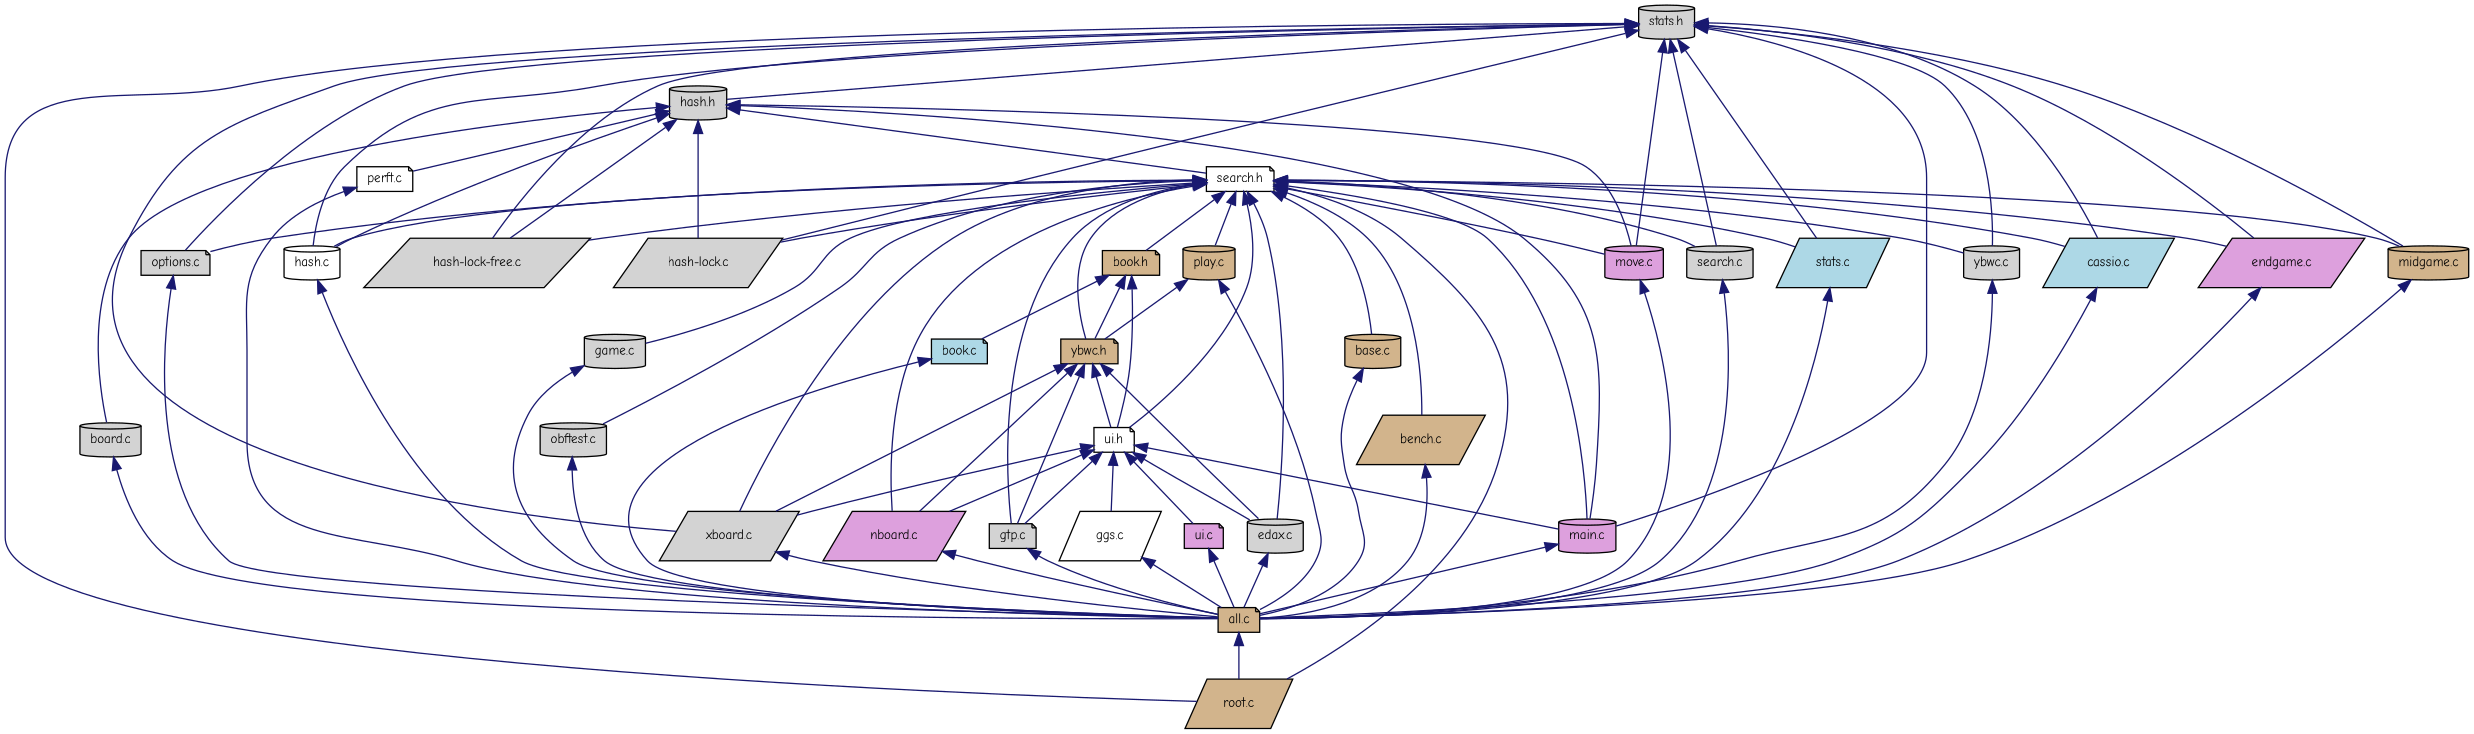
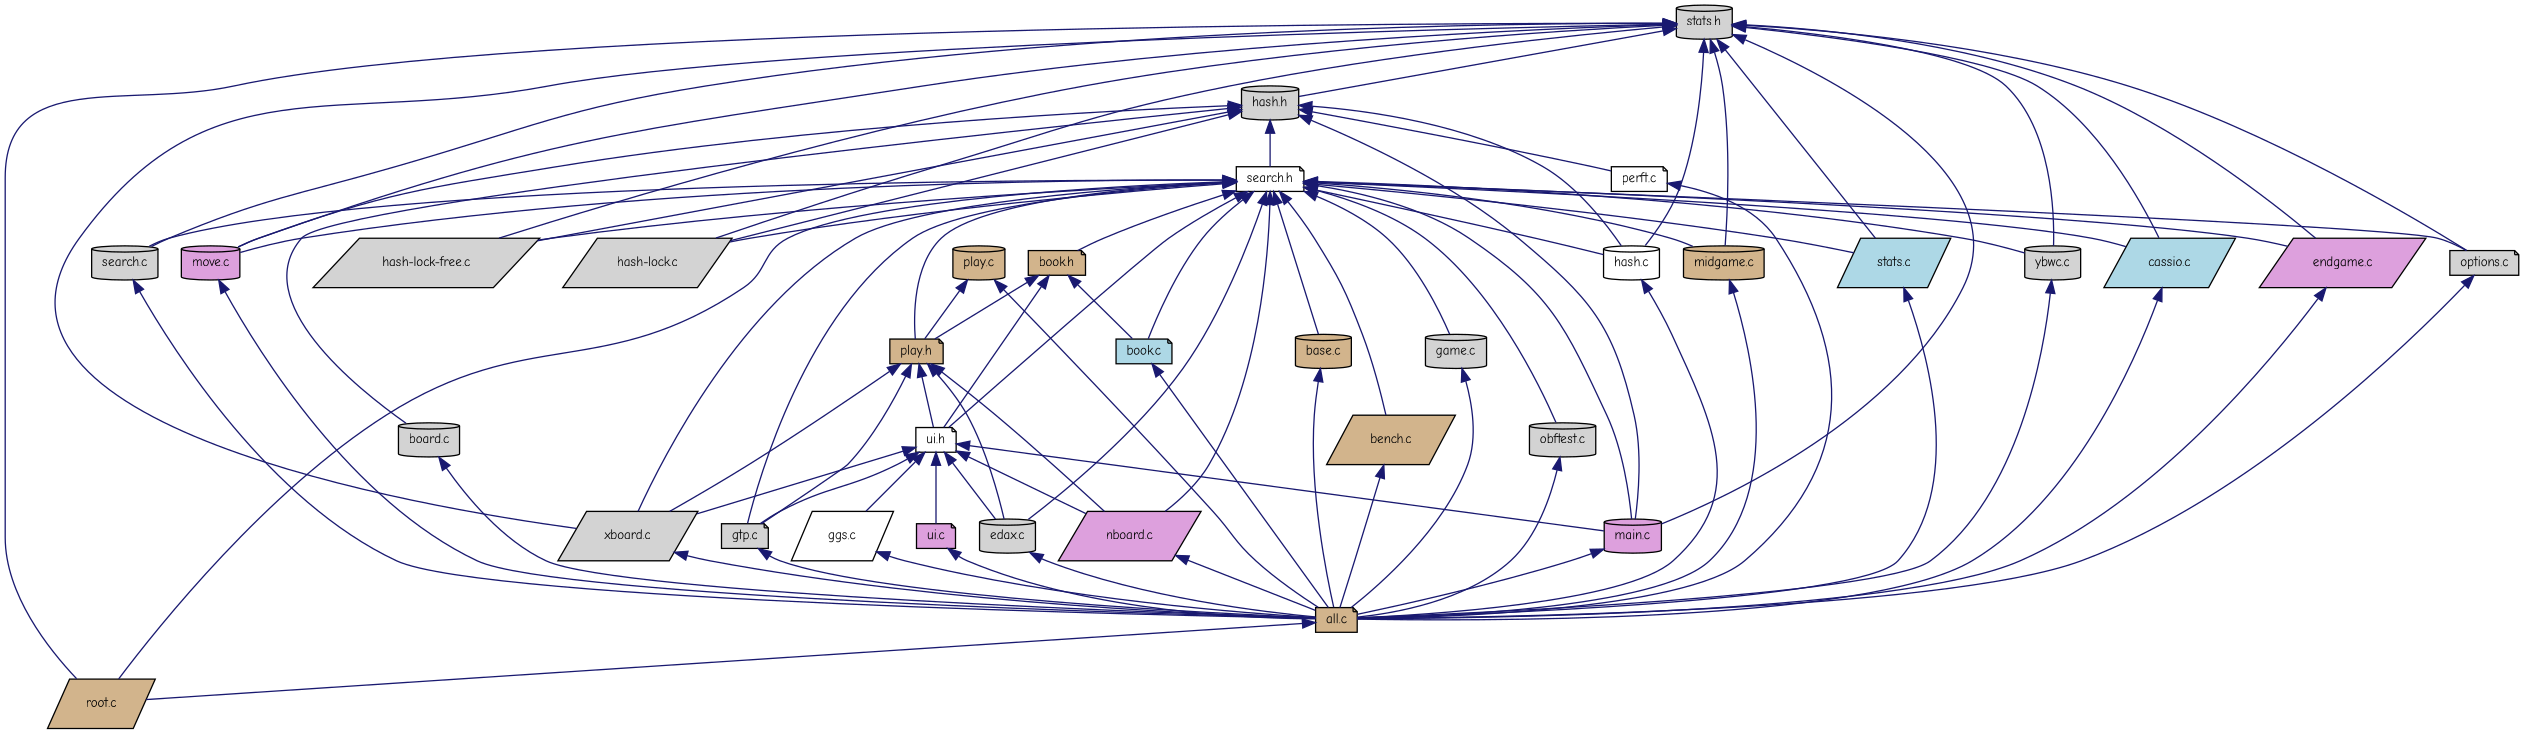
(1223, 225) -> (1186, 262)
(1089, 351) -> (916, 351)
